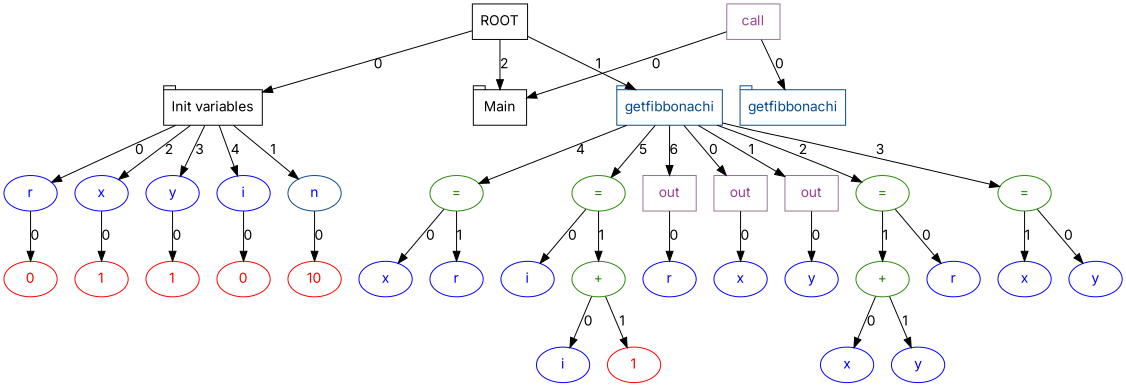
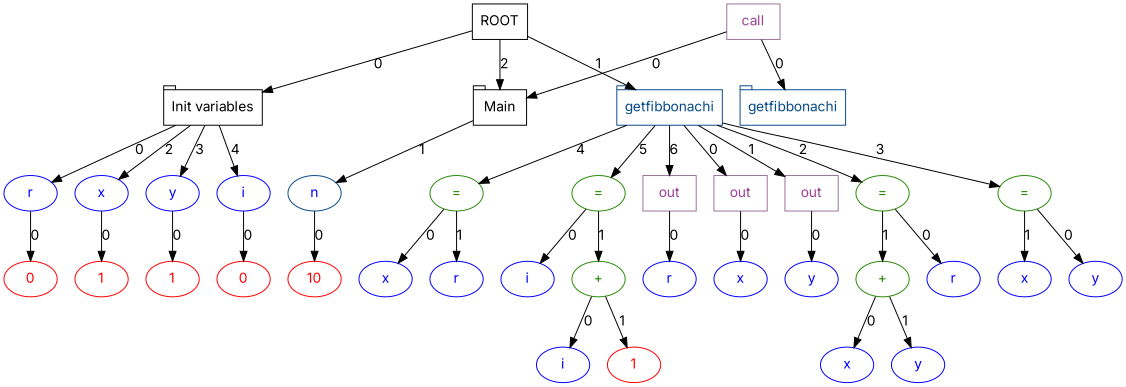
(262, 149) -> (409, 149)
